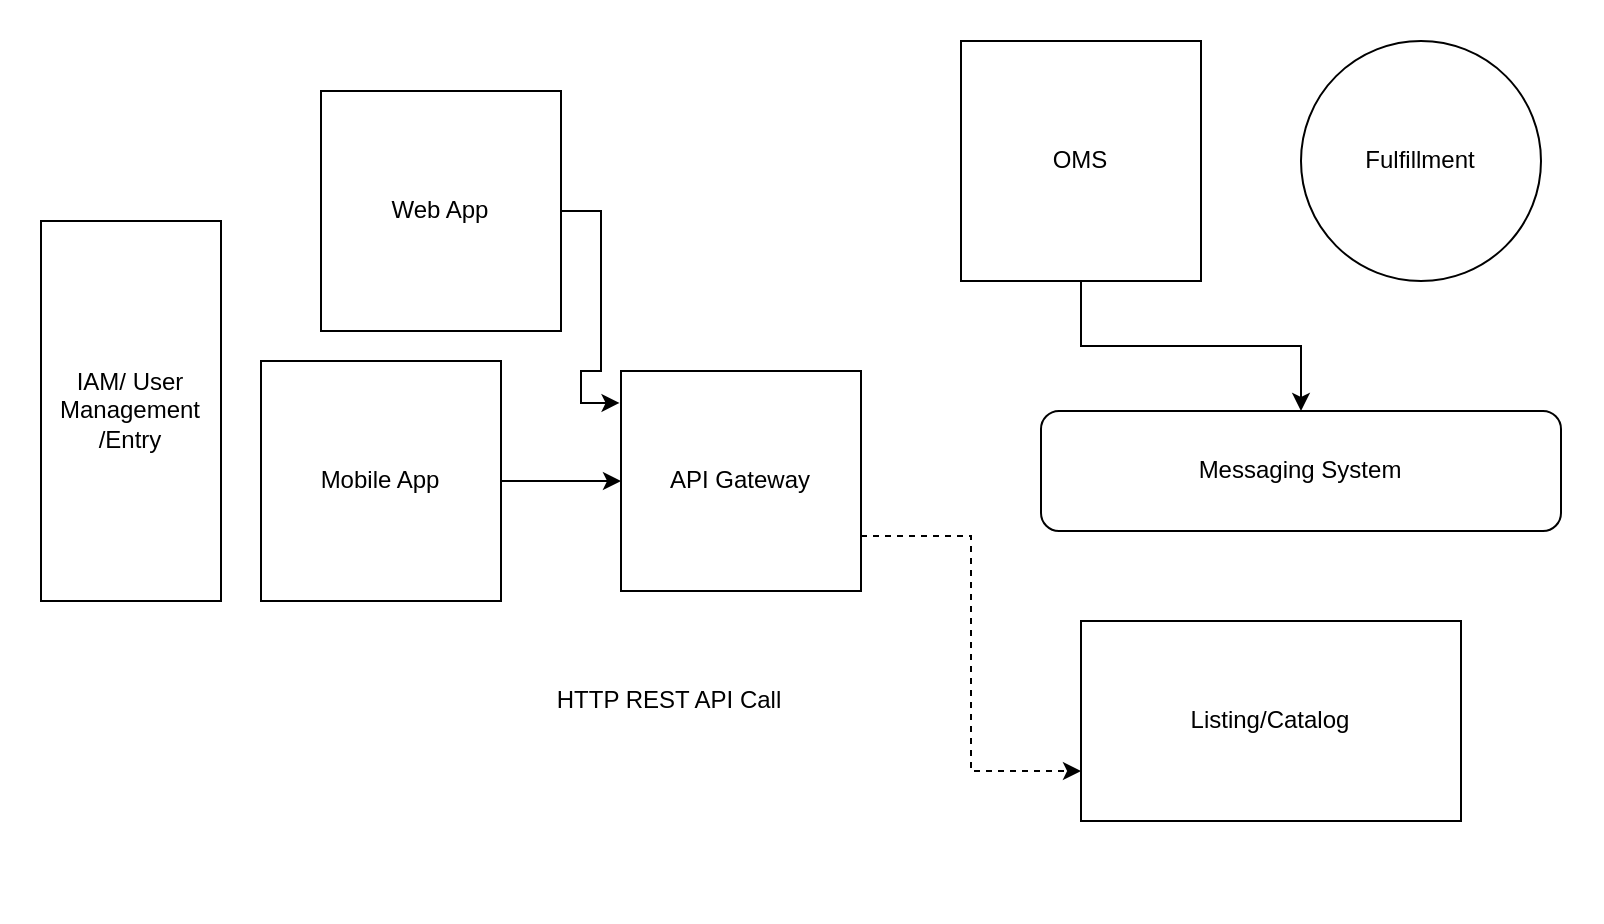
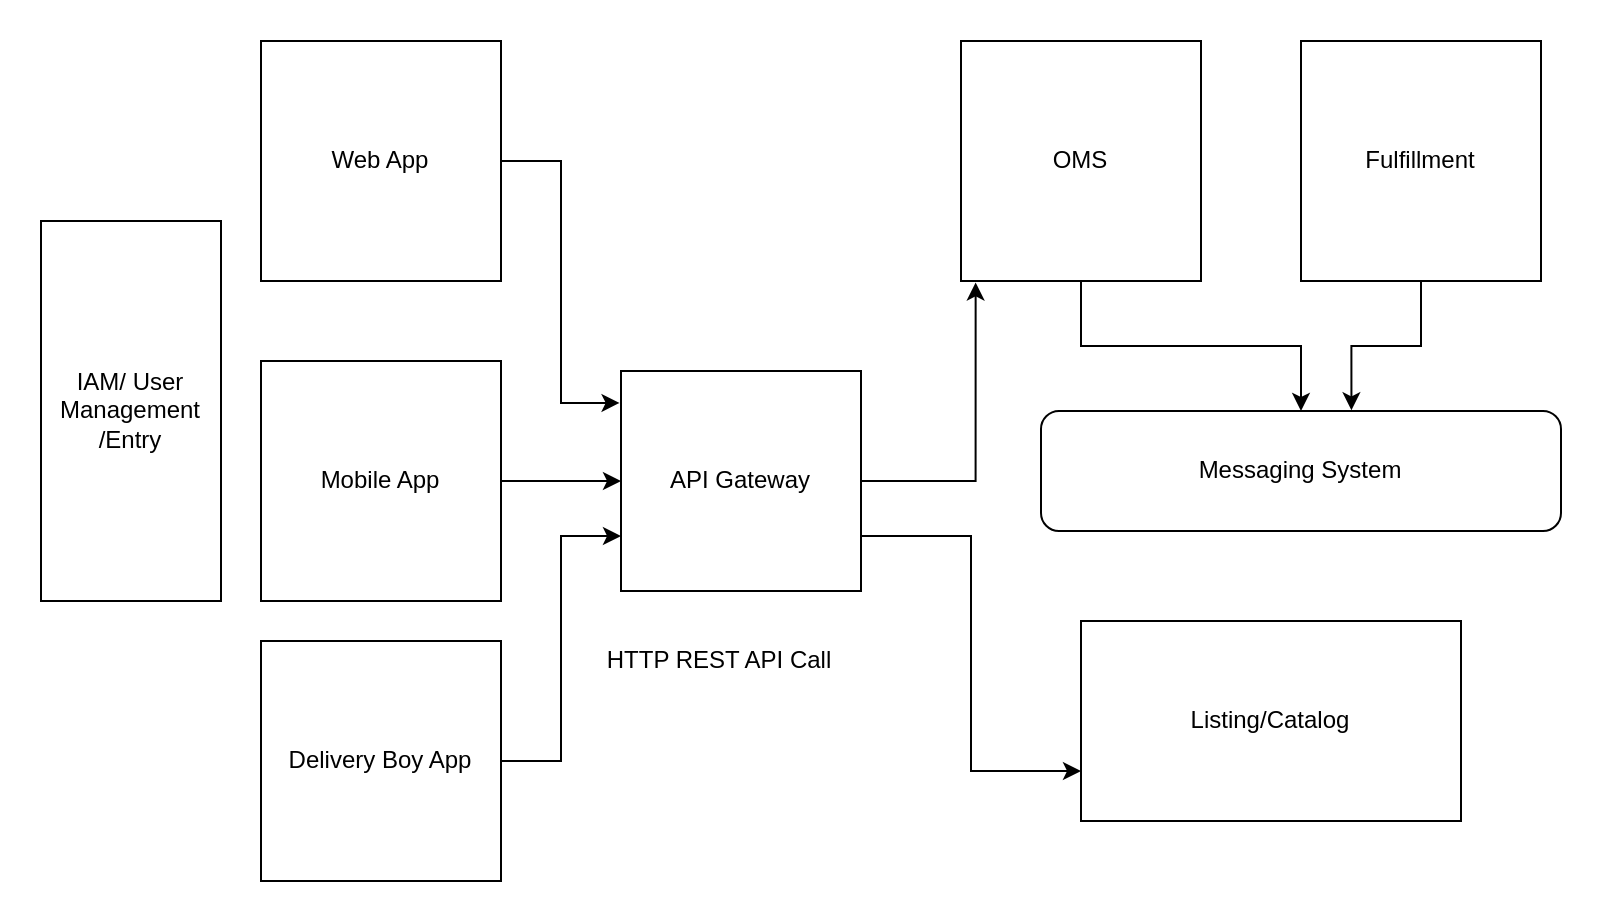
(1421, 161) -> (1421, 161)
(441, 211) -> (381, 161)
none -> (1394, 346)
none -> (976, 446)
(971, 649) -> (971, 649)
none -> (561, 655)
(669, 701) -> (719, 661)
none -> (381, 761)
